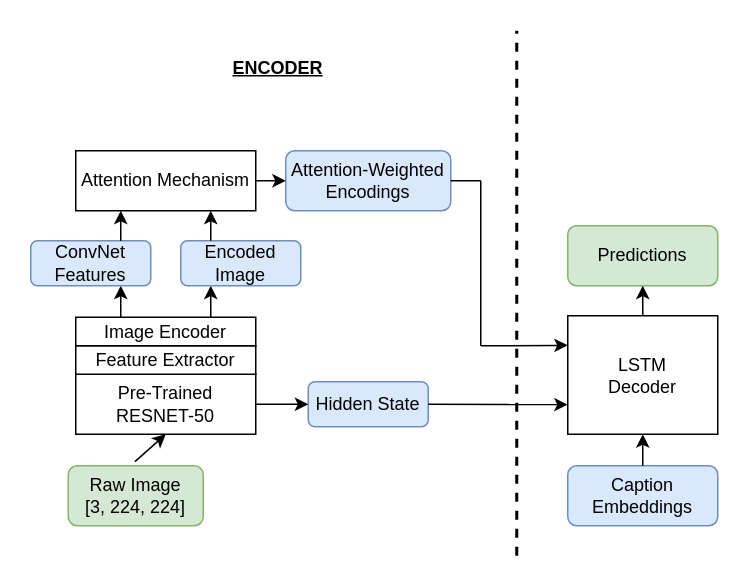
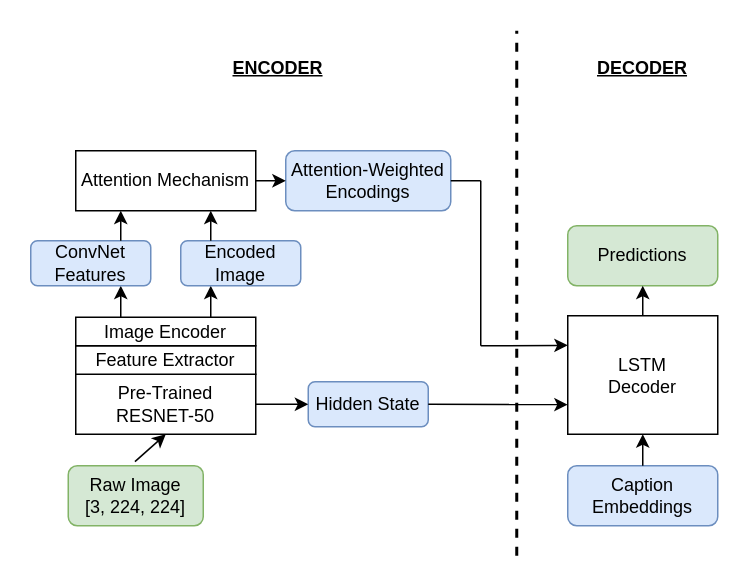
none -> (643, 68)
